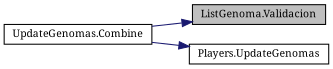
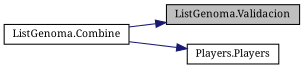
(78, 34) -> (67, 34)
(259, 54) -> (233, 54)
